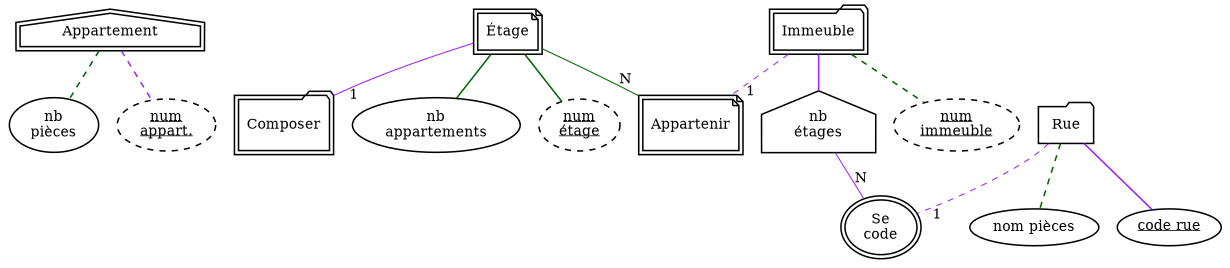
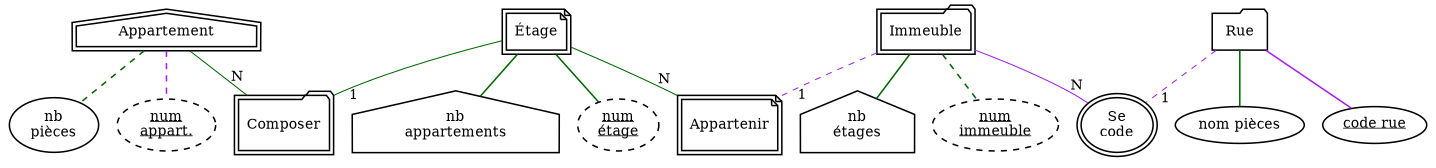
(403, 67) -> (417, 65)
none -> (218, 73)
(819, 73) -> (893, 77)
(436, 125) -> (456, 125)
(850, 176) -> (1033, 74)
(1050, 176) -> (1240, 78)
